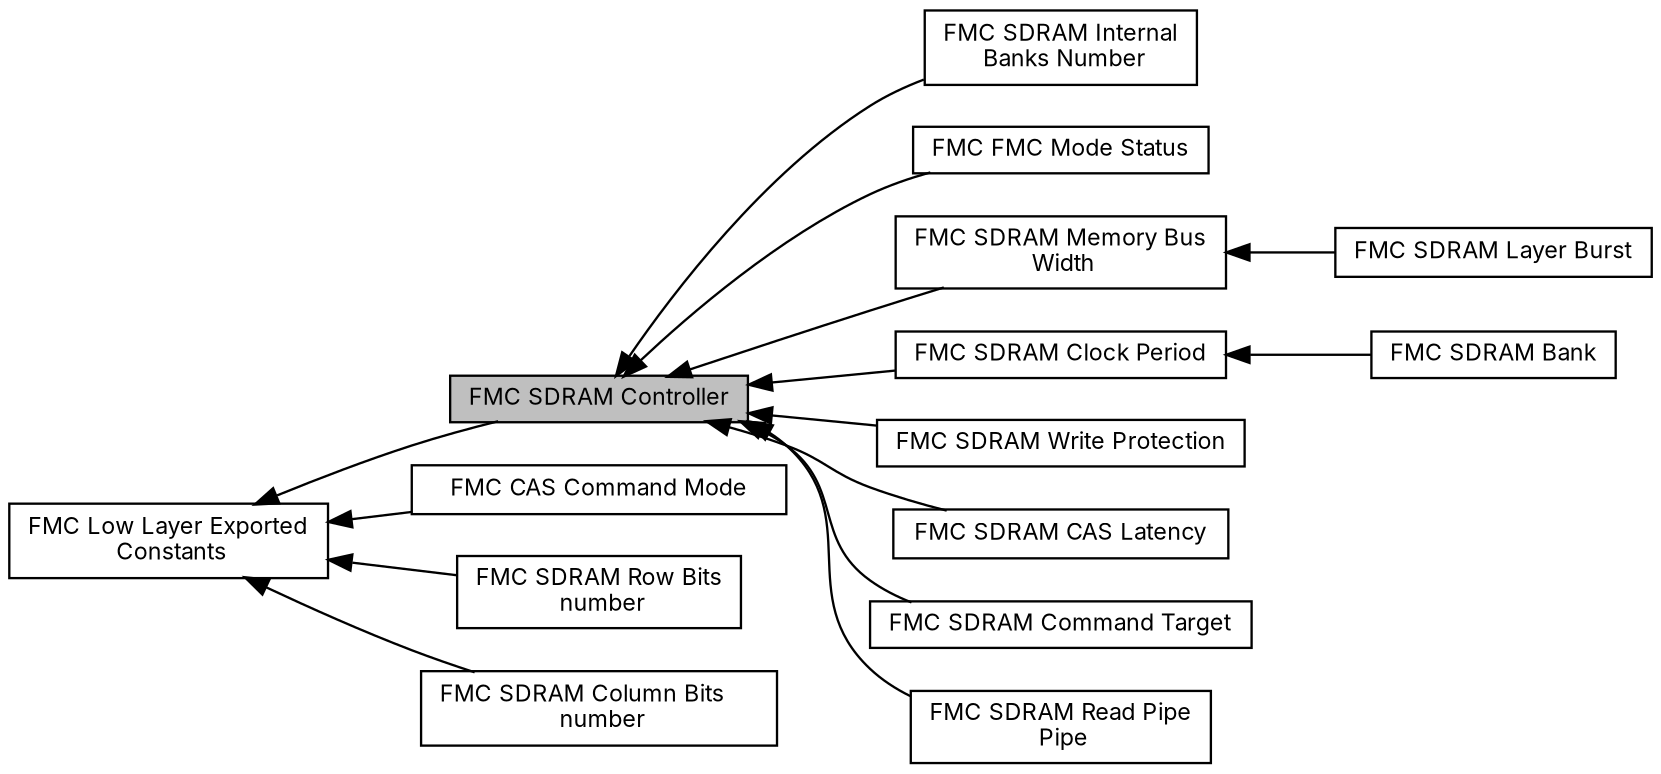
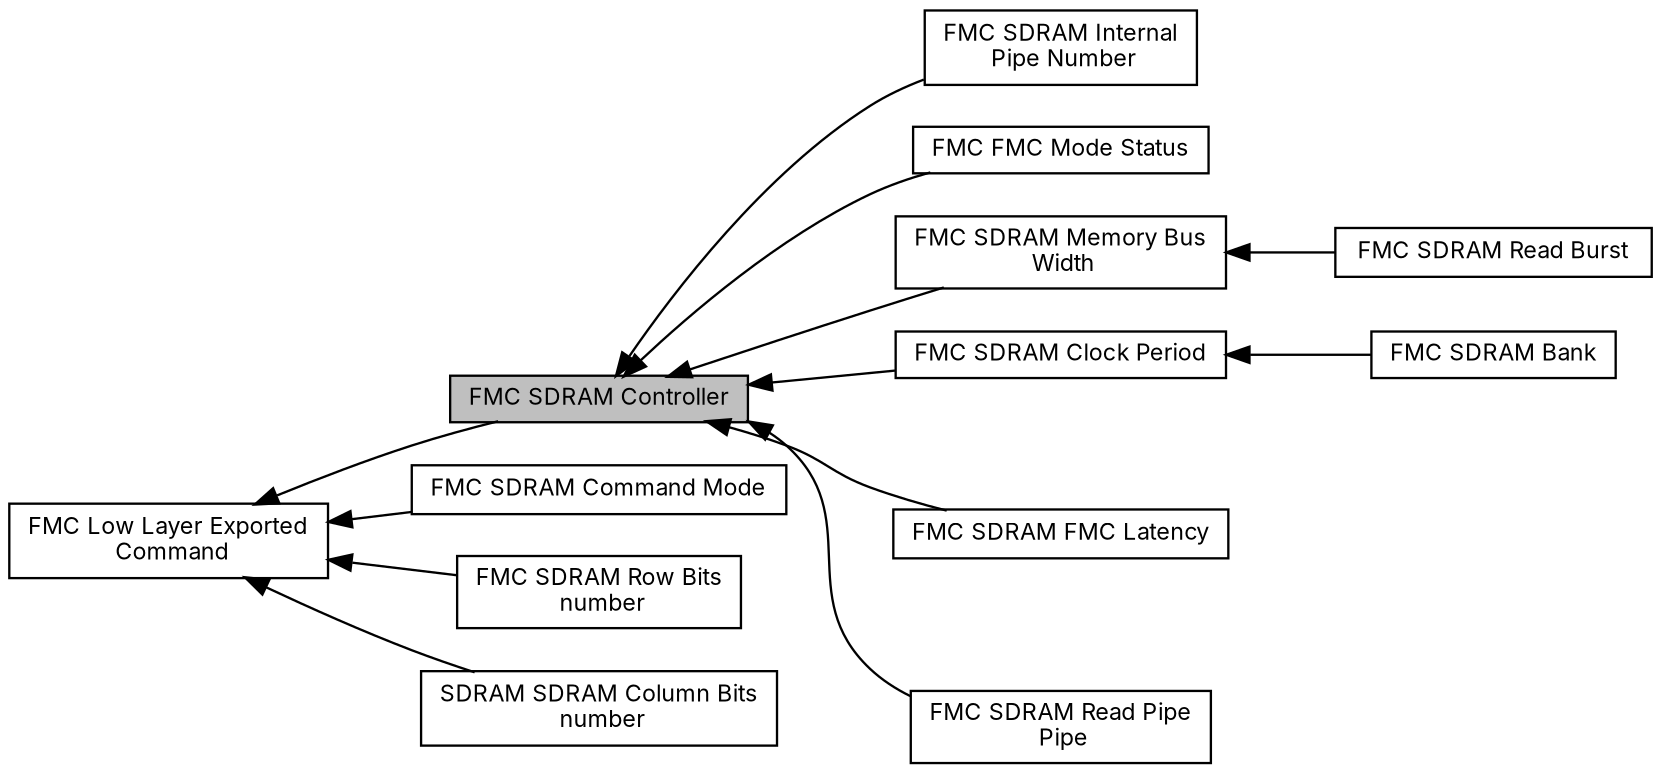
(1061, 48) -> (1061, 48)
(1494, 252) -> (1494, 252)
(1061, 443) -> none
(599, 490) -> (599, 490)
(1061, 534) -> (1061, 534)
(169, 541) -> (169, 541)
(1061, 625) -> none
(599, 708) -> (599, 708)
